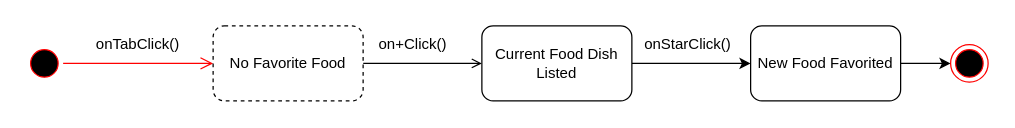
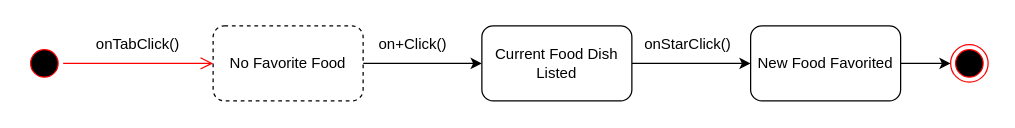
(474, 63) -> (472, 63)
